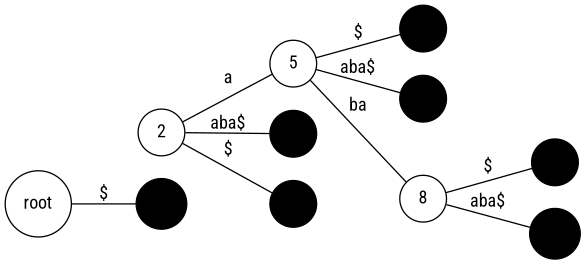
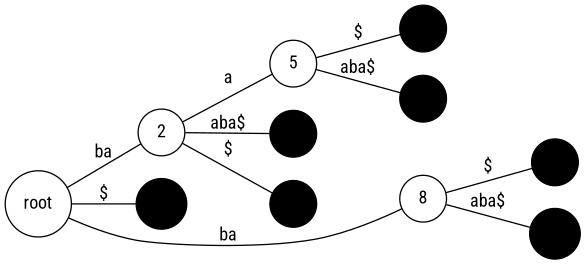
(358, 131) -> (236, 245)
none -> (104, 166)
